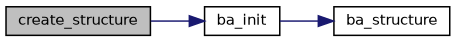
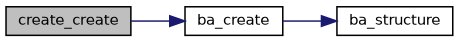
(78, 21) -> (68, 21)
(242, 21) -> (234, 21)
